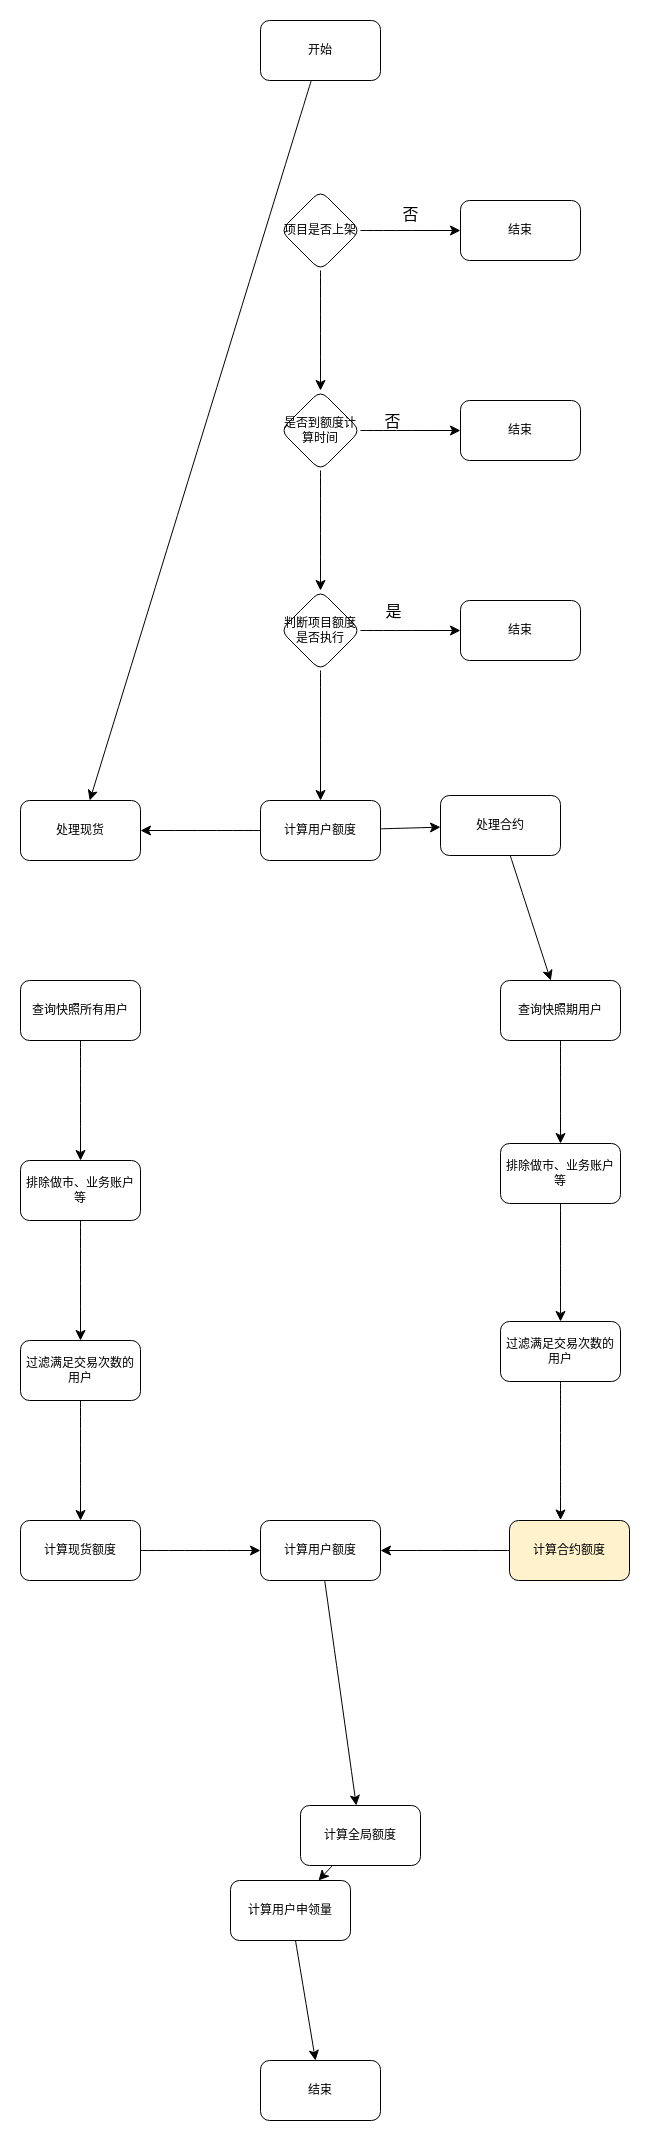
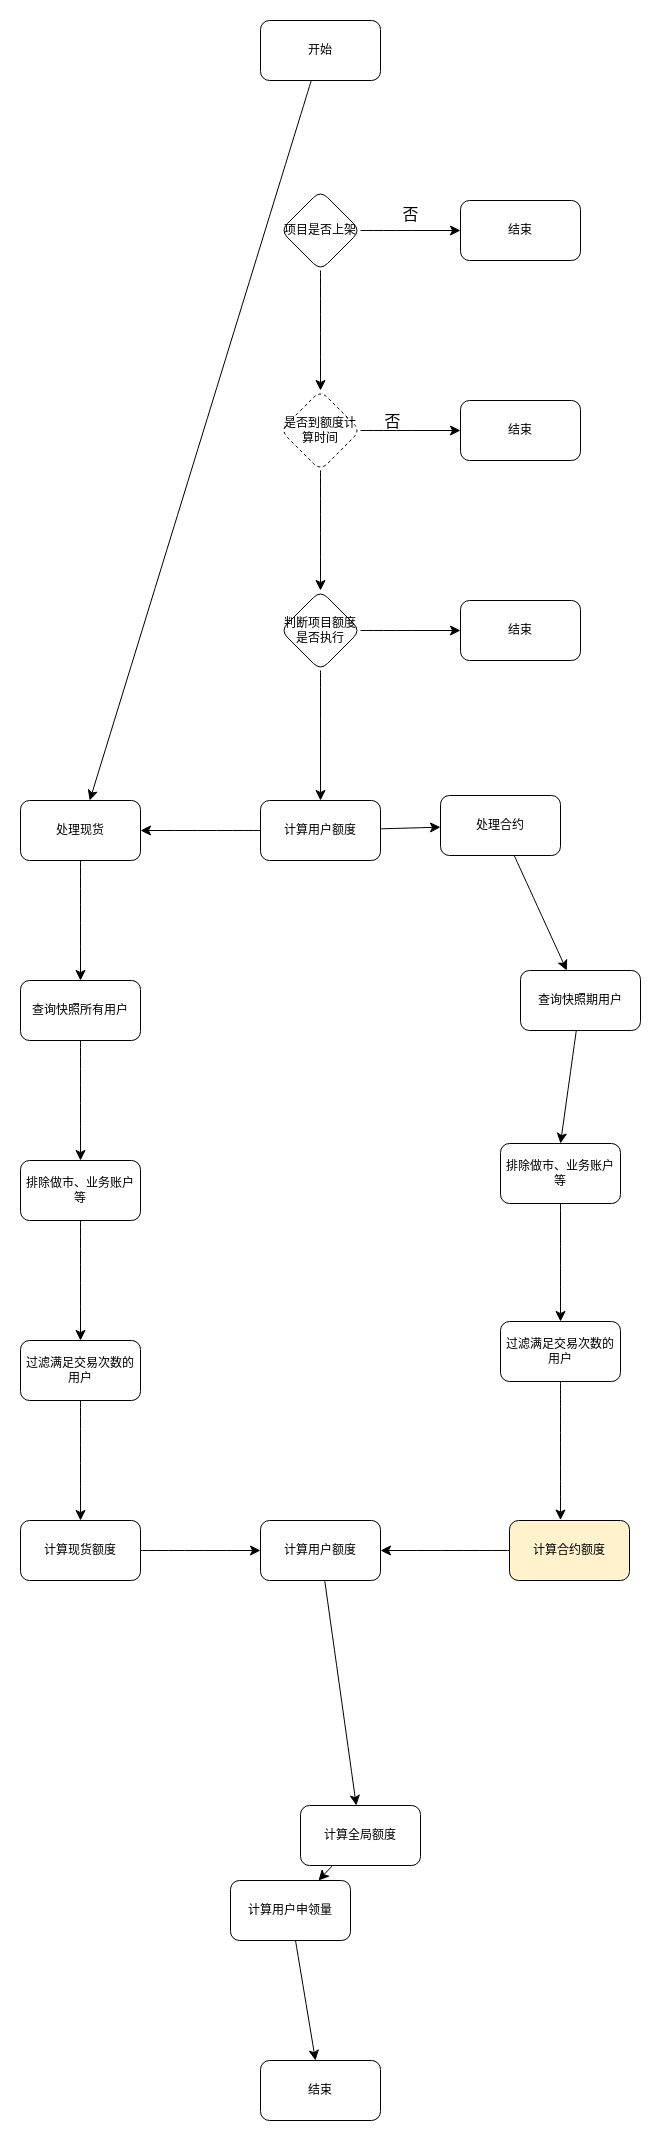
(321, 431) -> (321, 431)
(393, 612) -> none
none -> (81, 918)
(561, 1011) -> (581, 1001)
